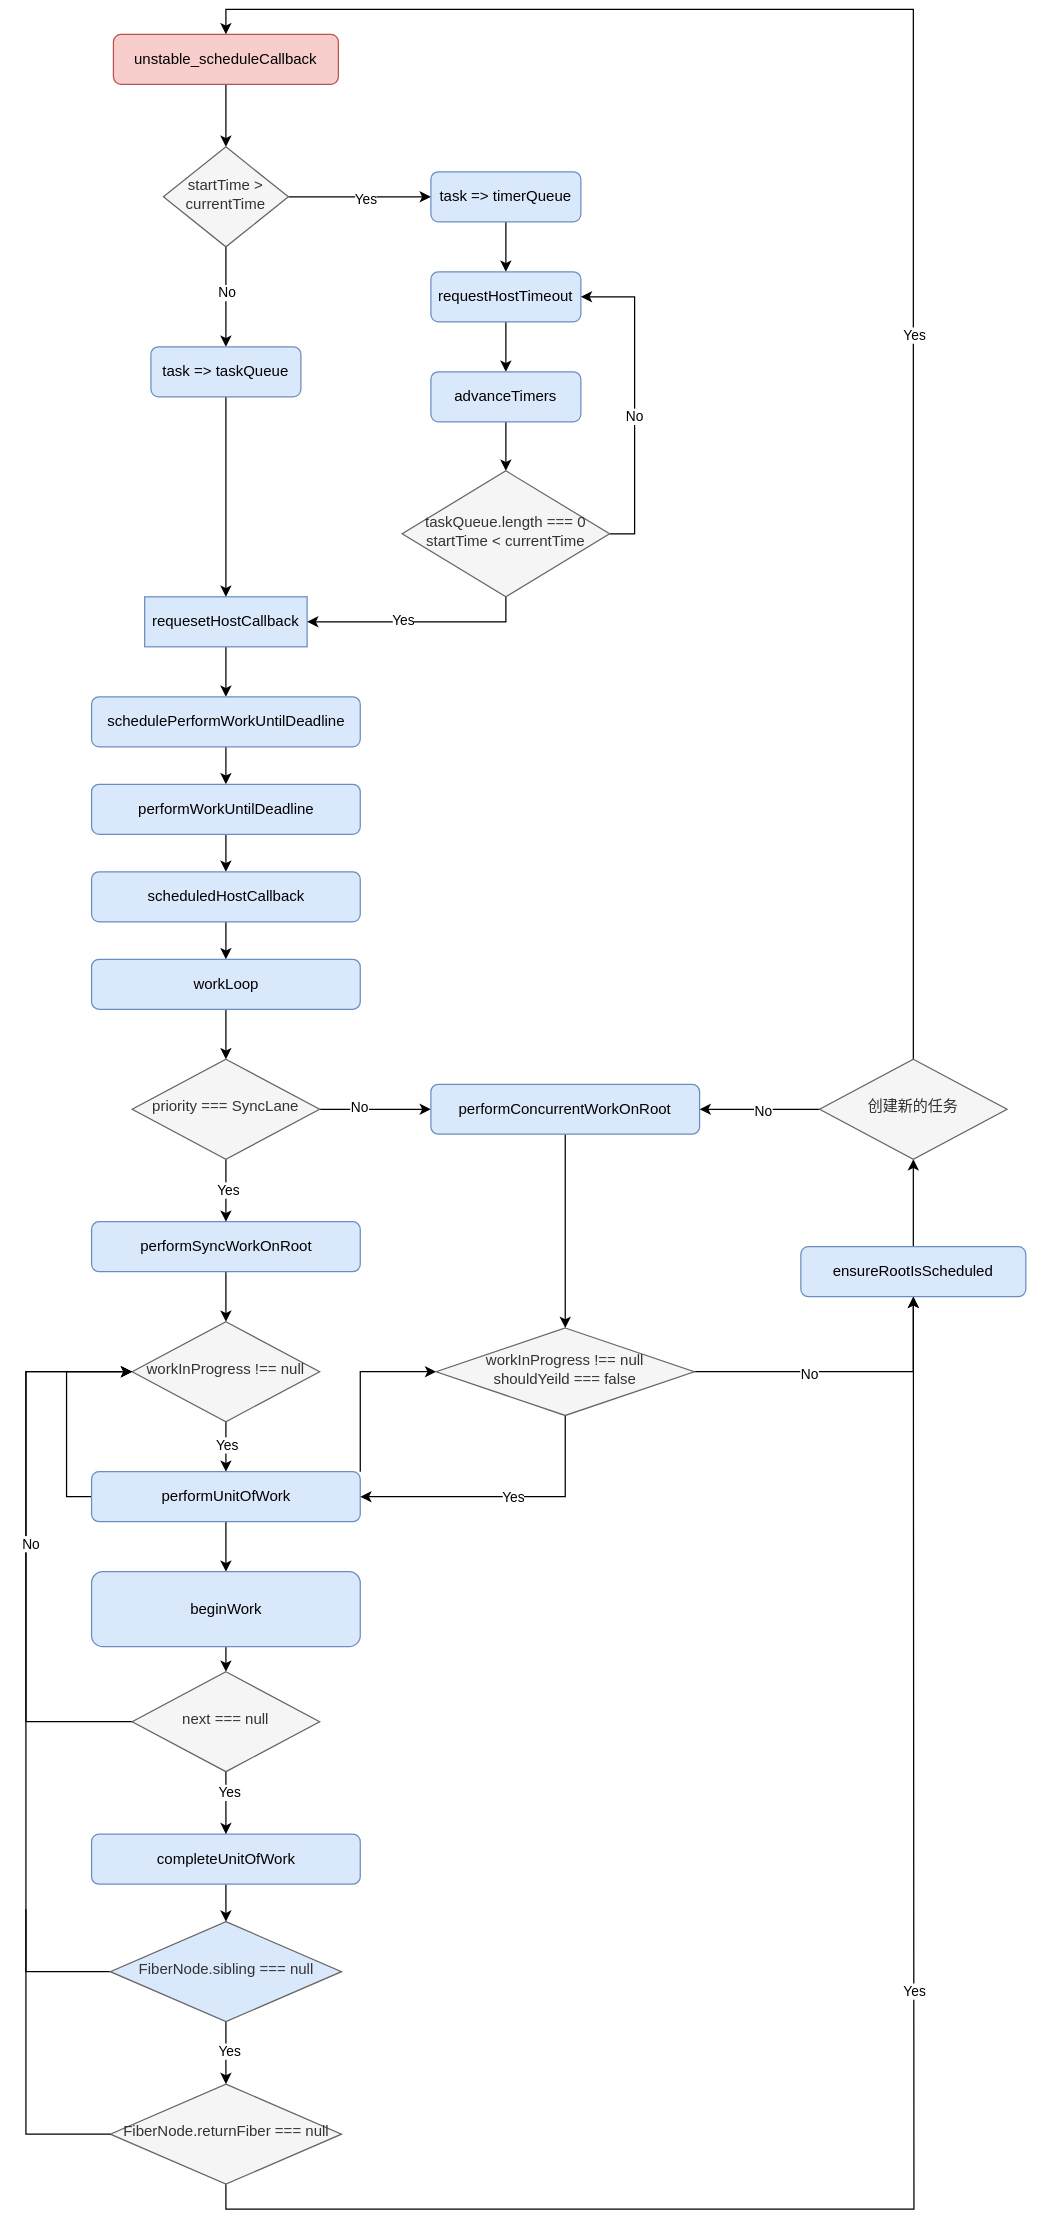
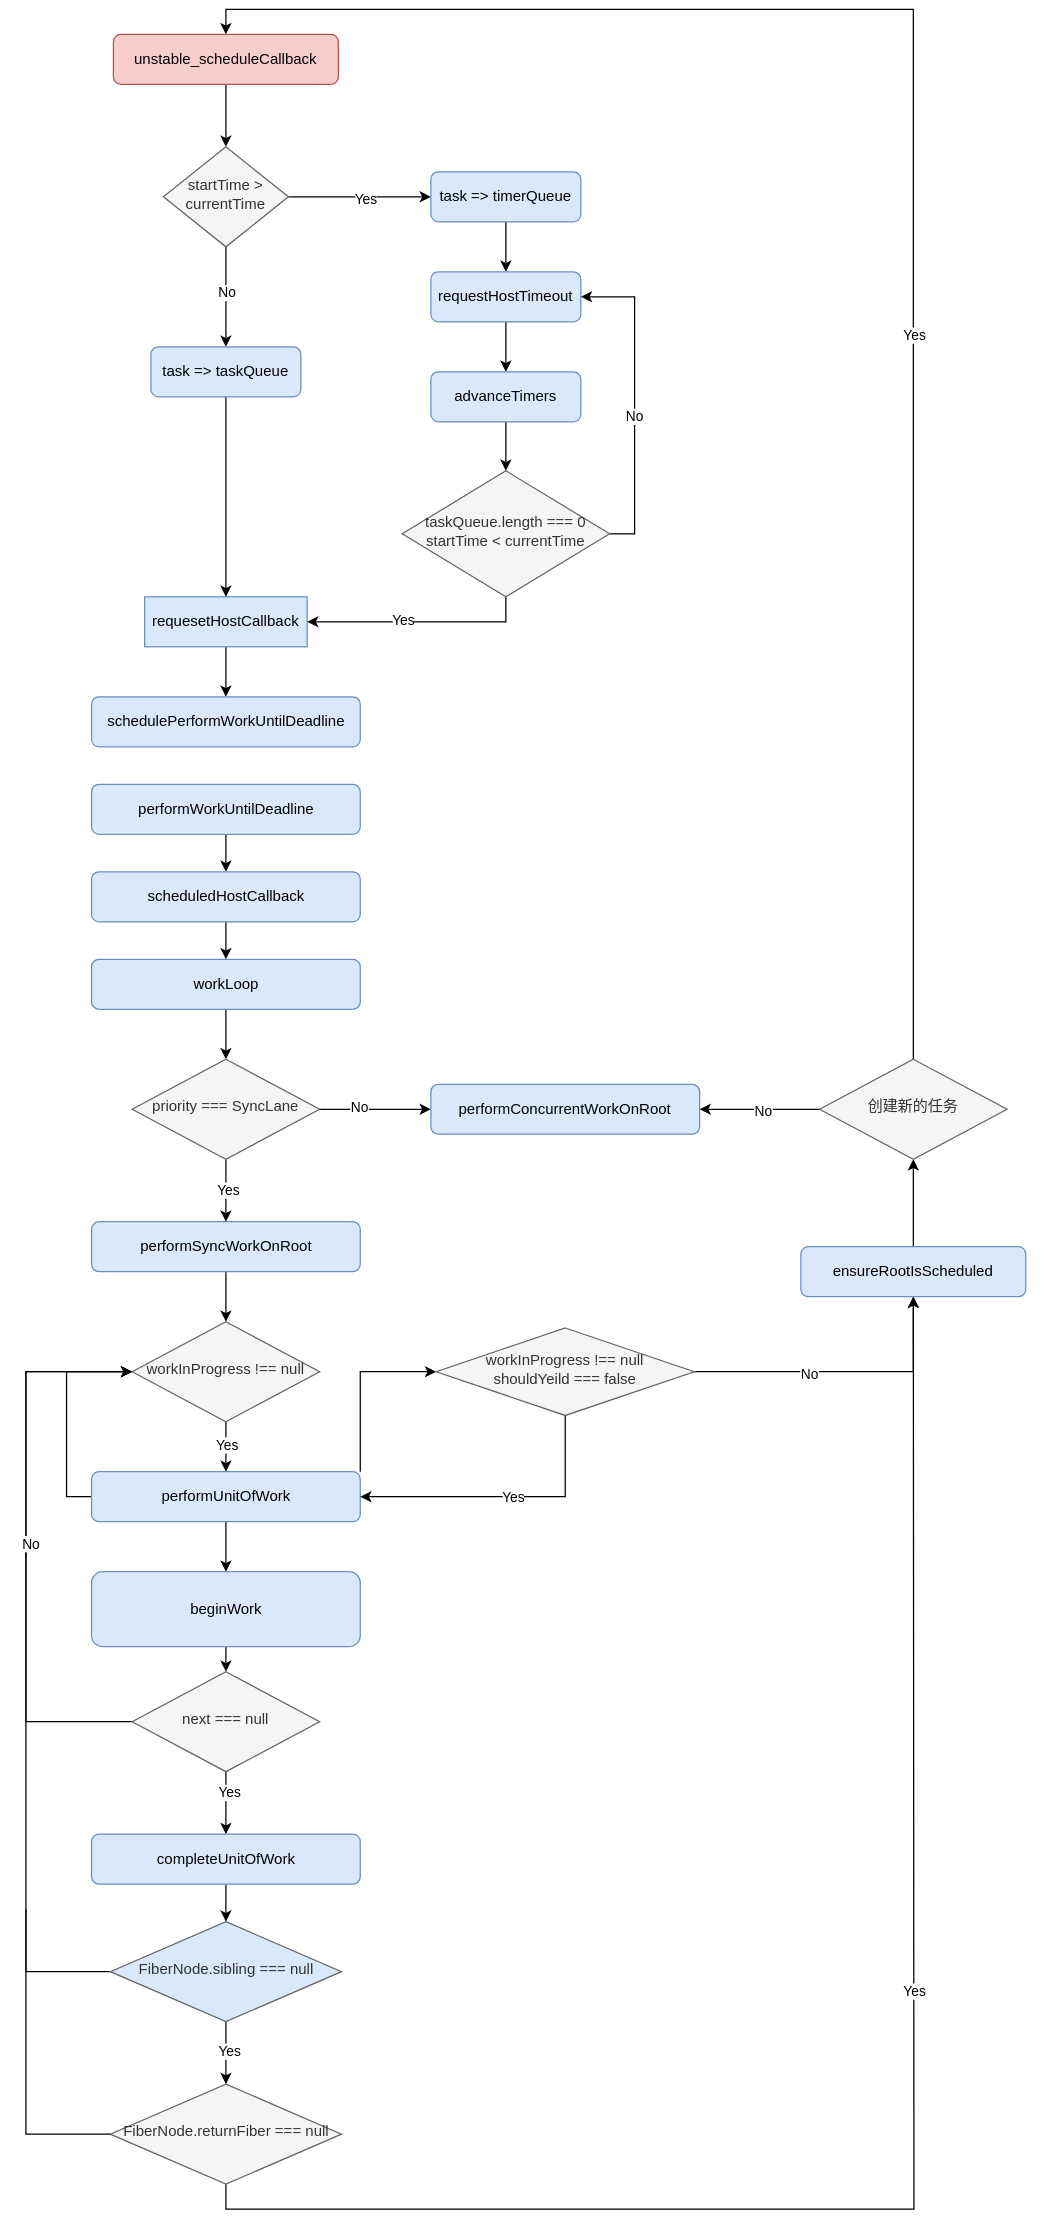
(226, 761) -> none
(565, 1227) -> none
